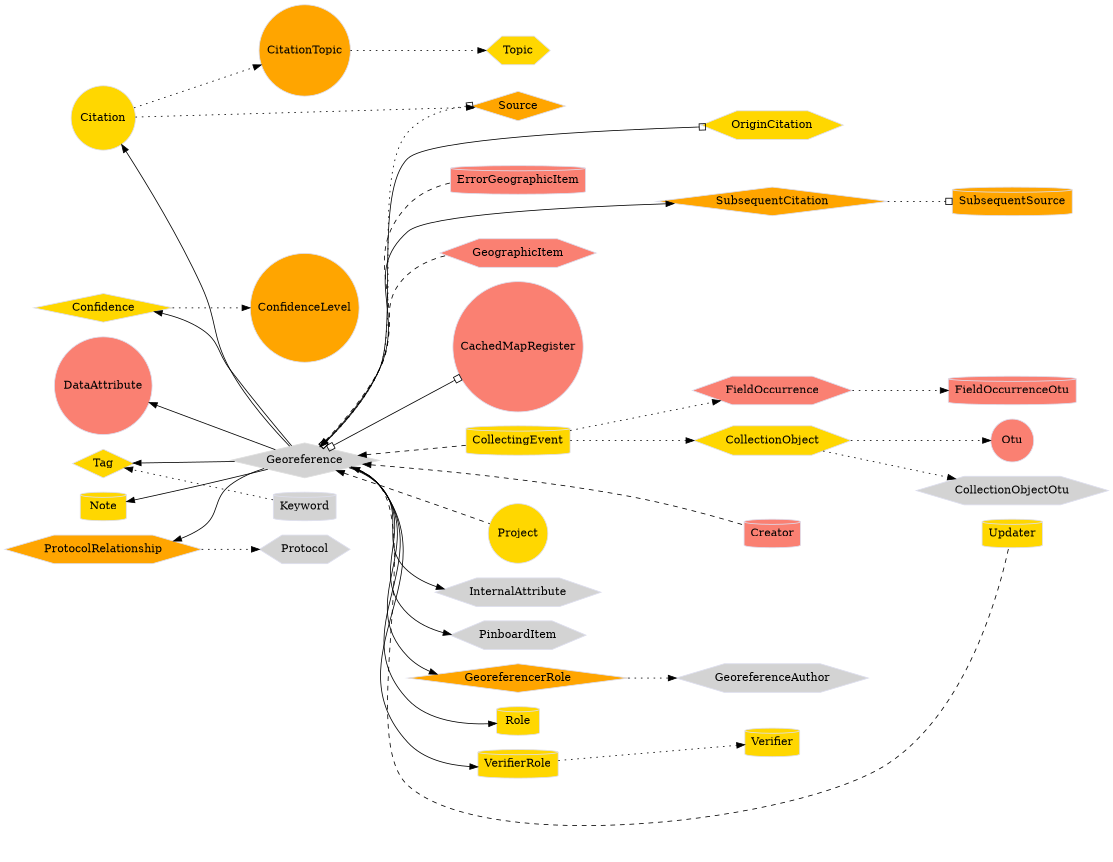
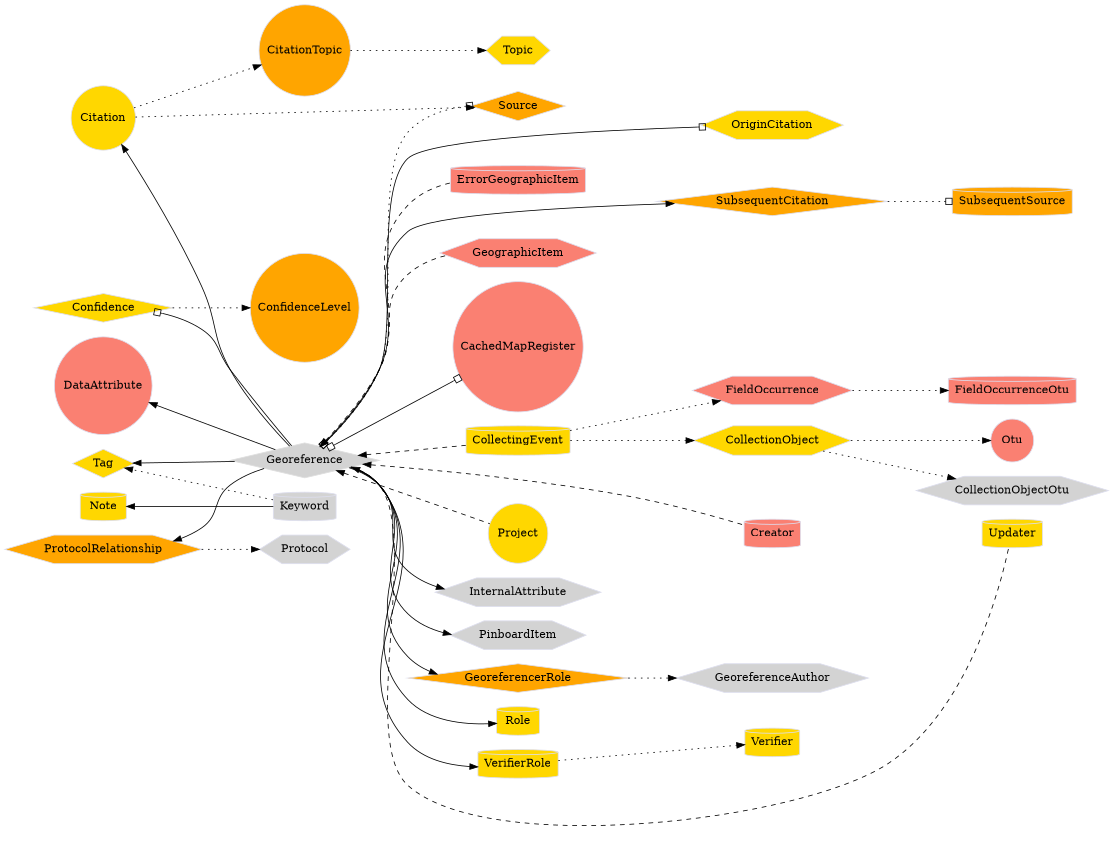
(212, 339) -> (212, 339)
(191, 487) -> (204, 506)
